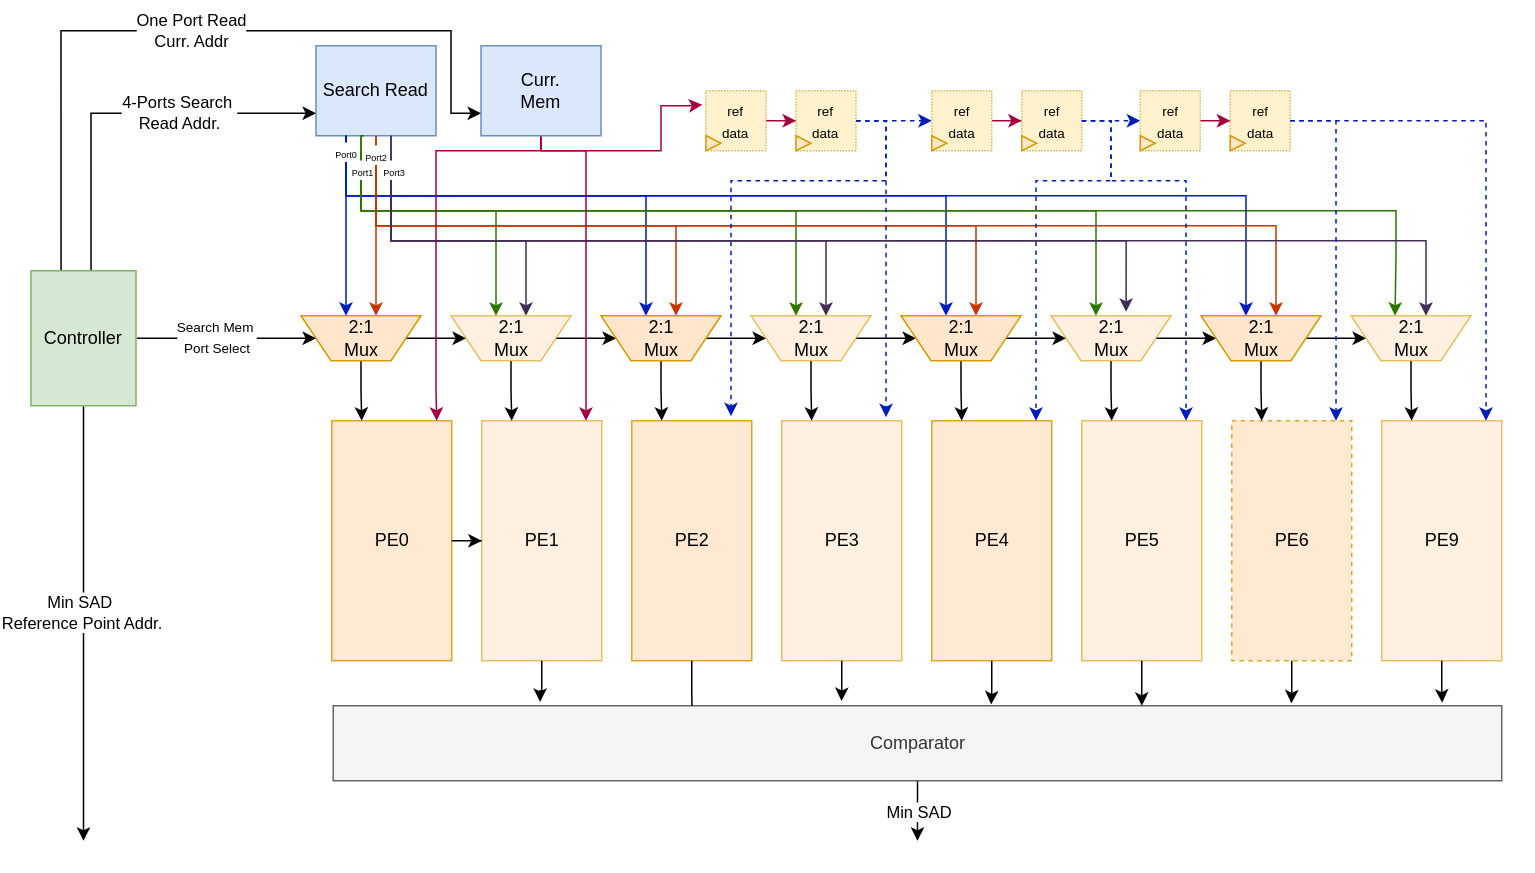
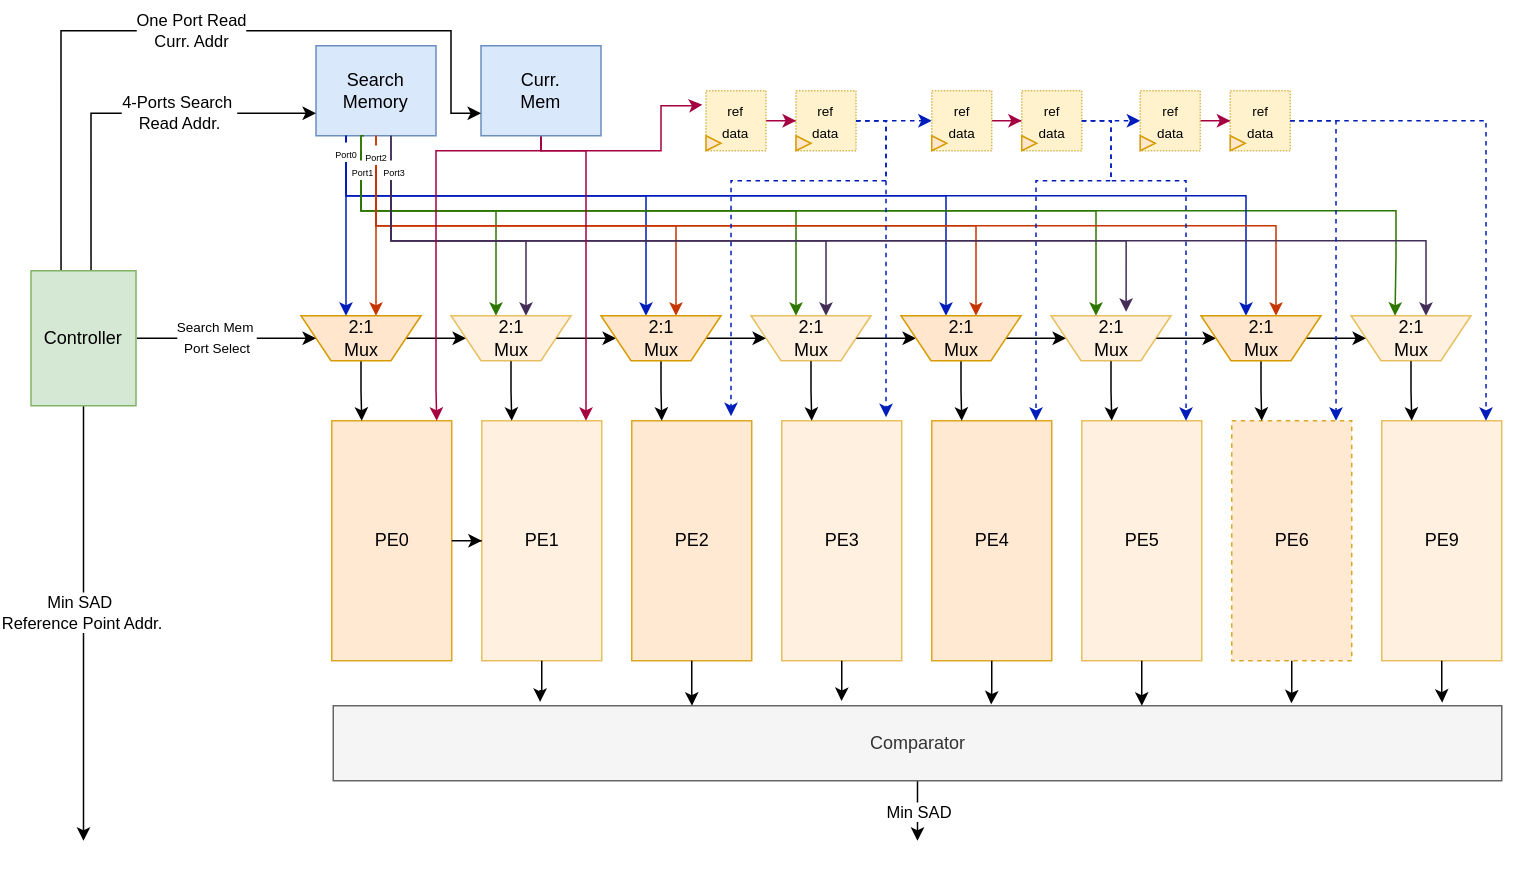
(376, 91) -> (376, 91)
(692, 698) -> (692, 694)
